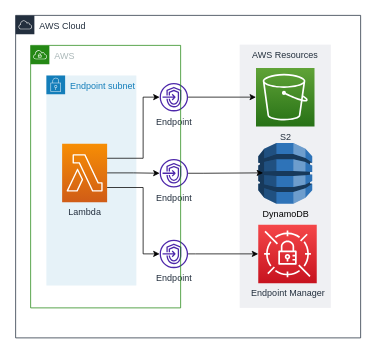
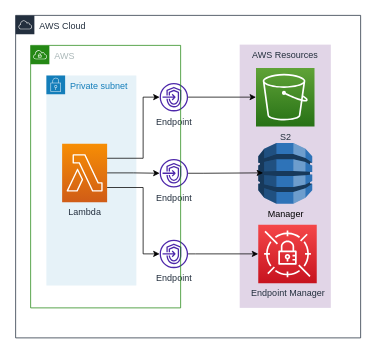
(285, 55) -> (285, 55)
(103, 91) -> (103, 86)
(286, 214) -> (286, 214)
